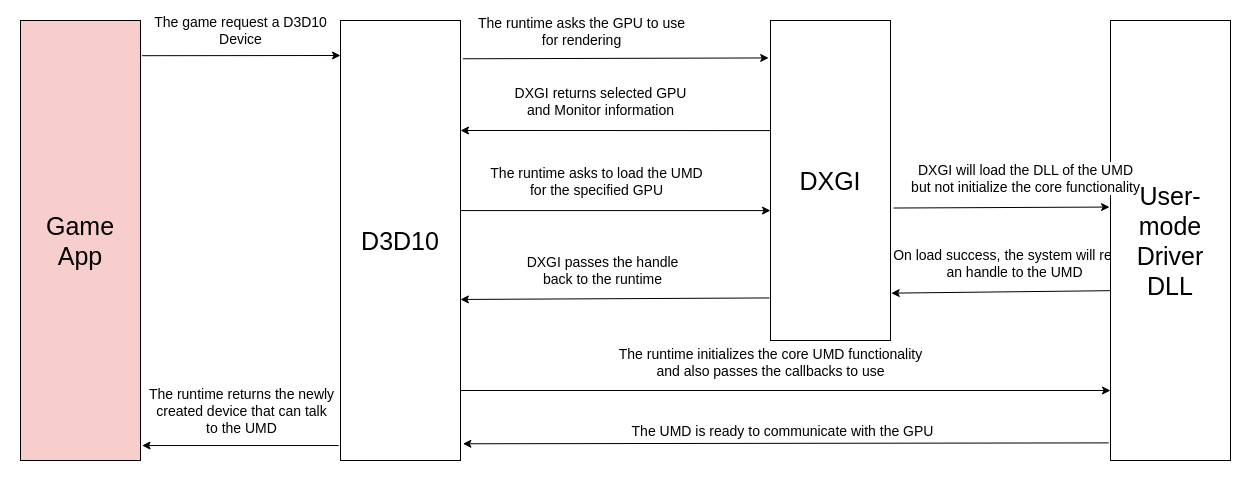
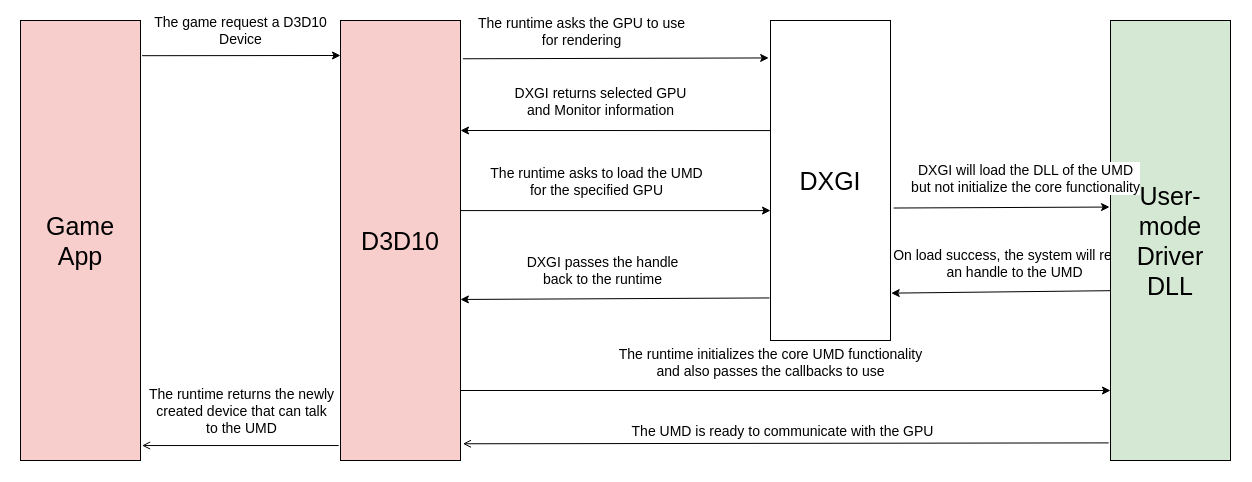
(401, 241) -> (401, 241)
(1171, 241) -> (1171, 241)
(471, 444) -> (469, 444)
(150, 446) -> (148, 446)
